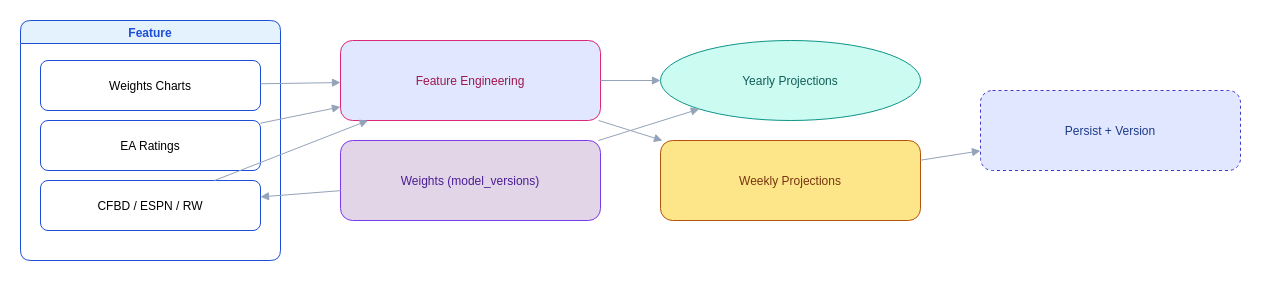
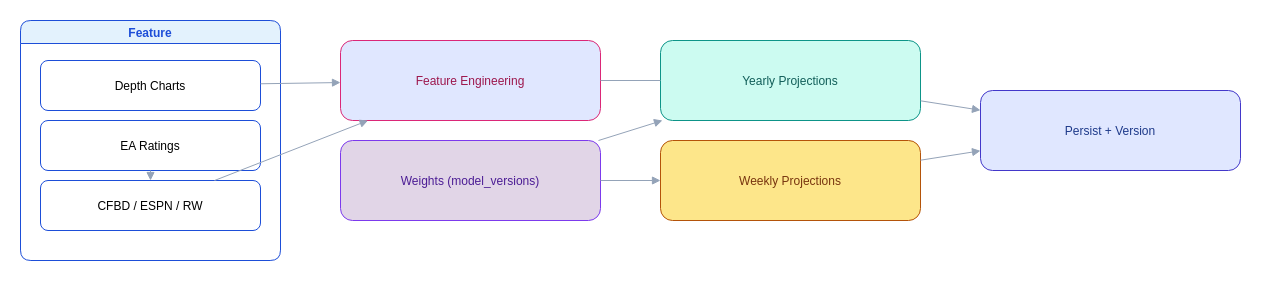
(651, 81) -> (655, 81)
(791, 81) -> (791, 81)
(150, 86) -> (150, 86)
none -> (921, 101)
(296, 116) -> (151, 171)
(627, 129) -> none
(1111, 131) -> (1111, 131)
(305, 193) -> (626, 181)
